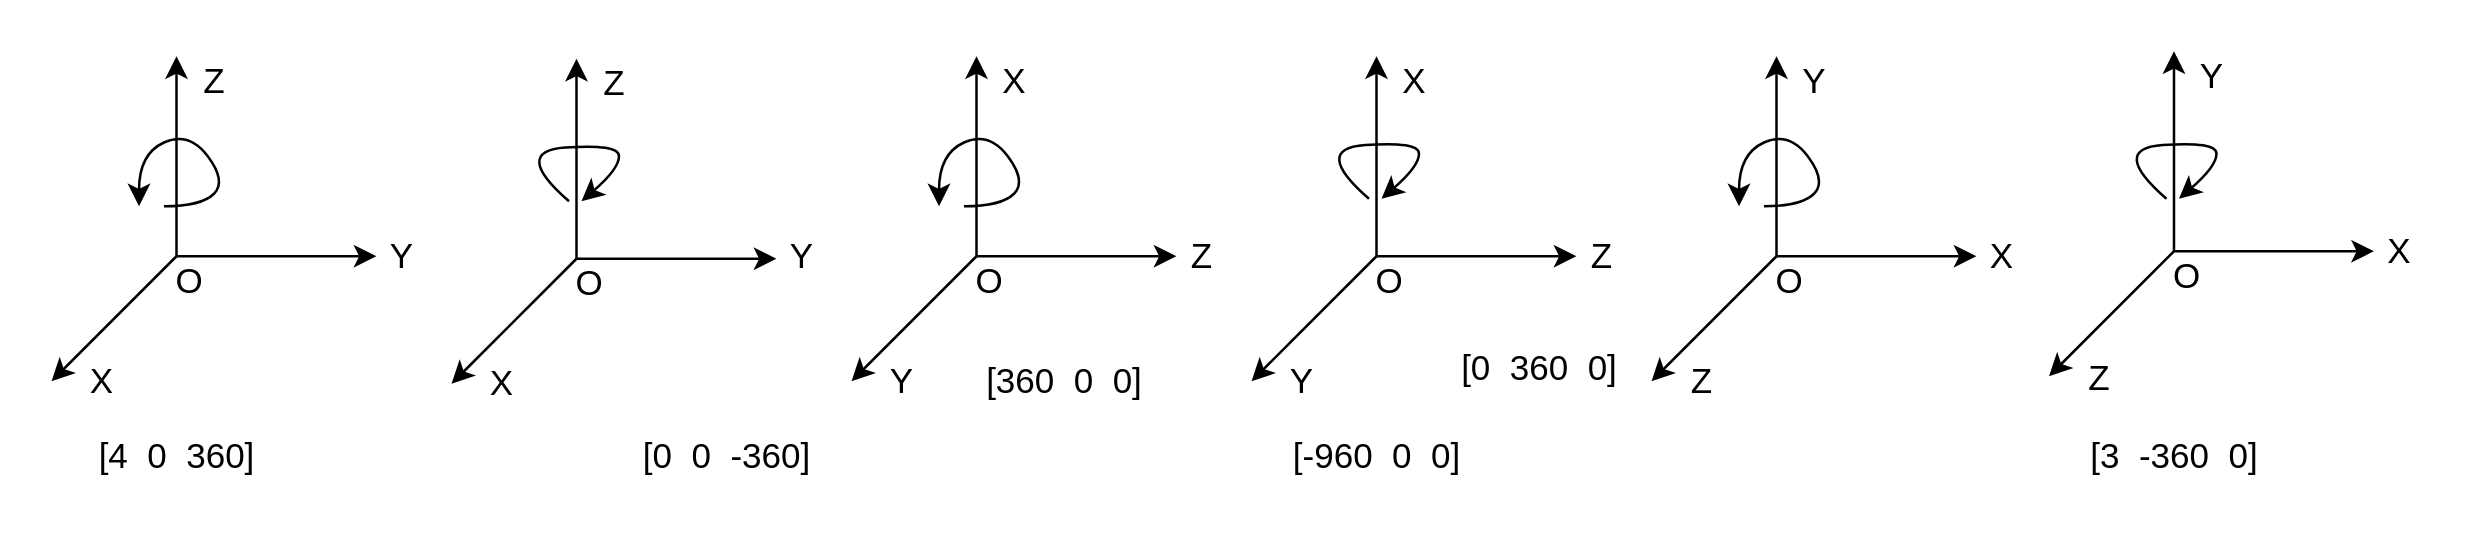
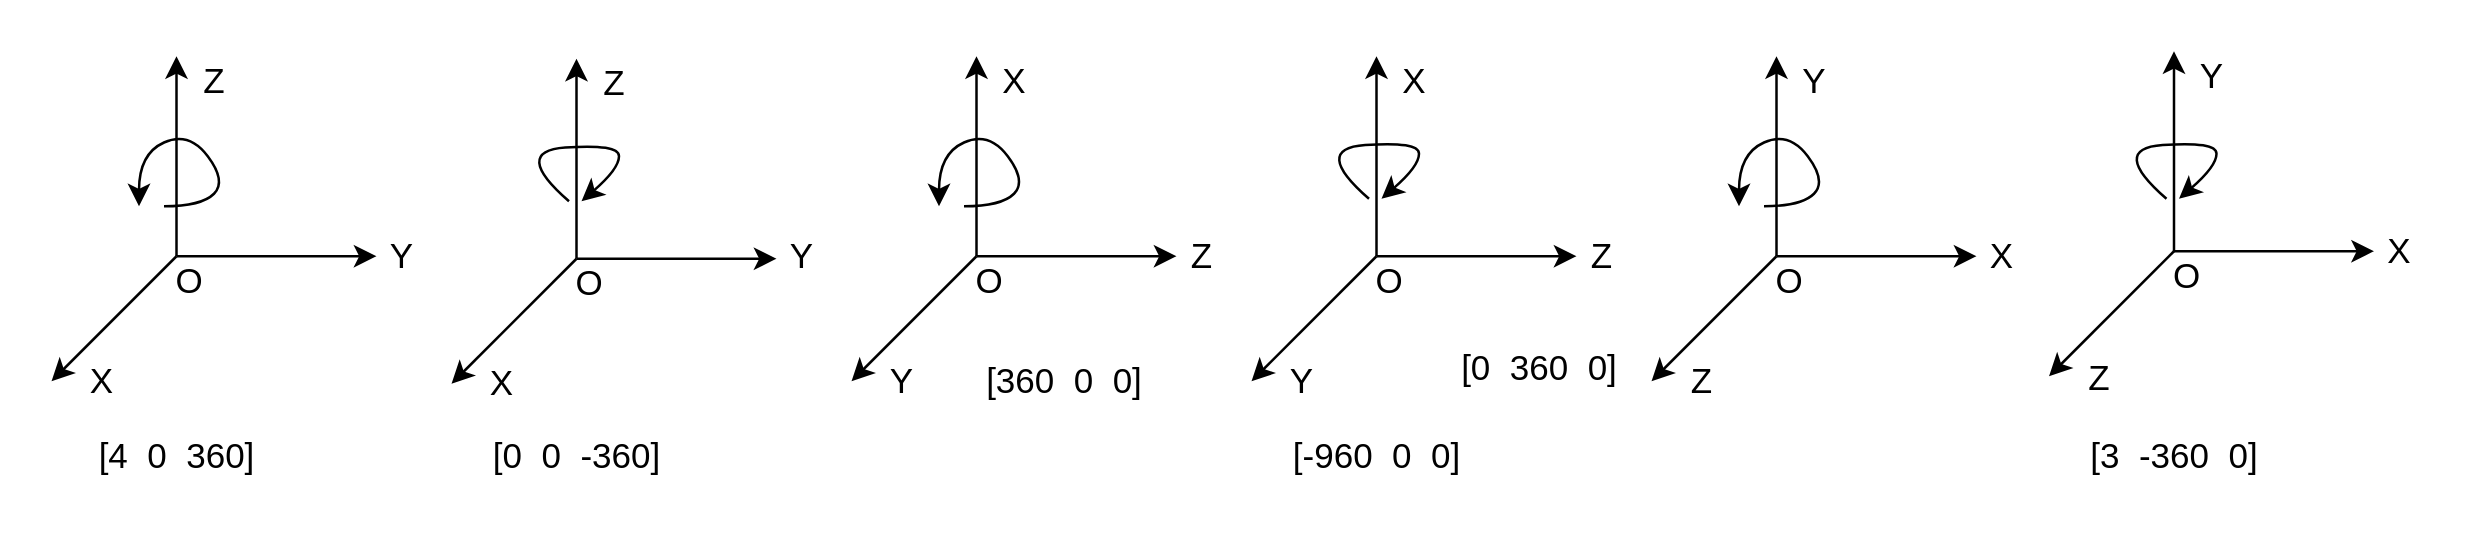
(726, 456) -> (576, 456)
